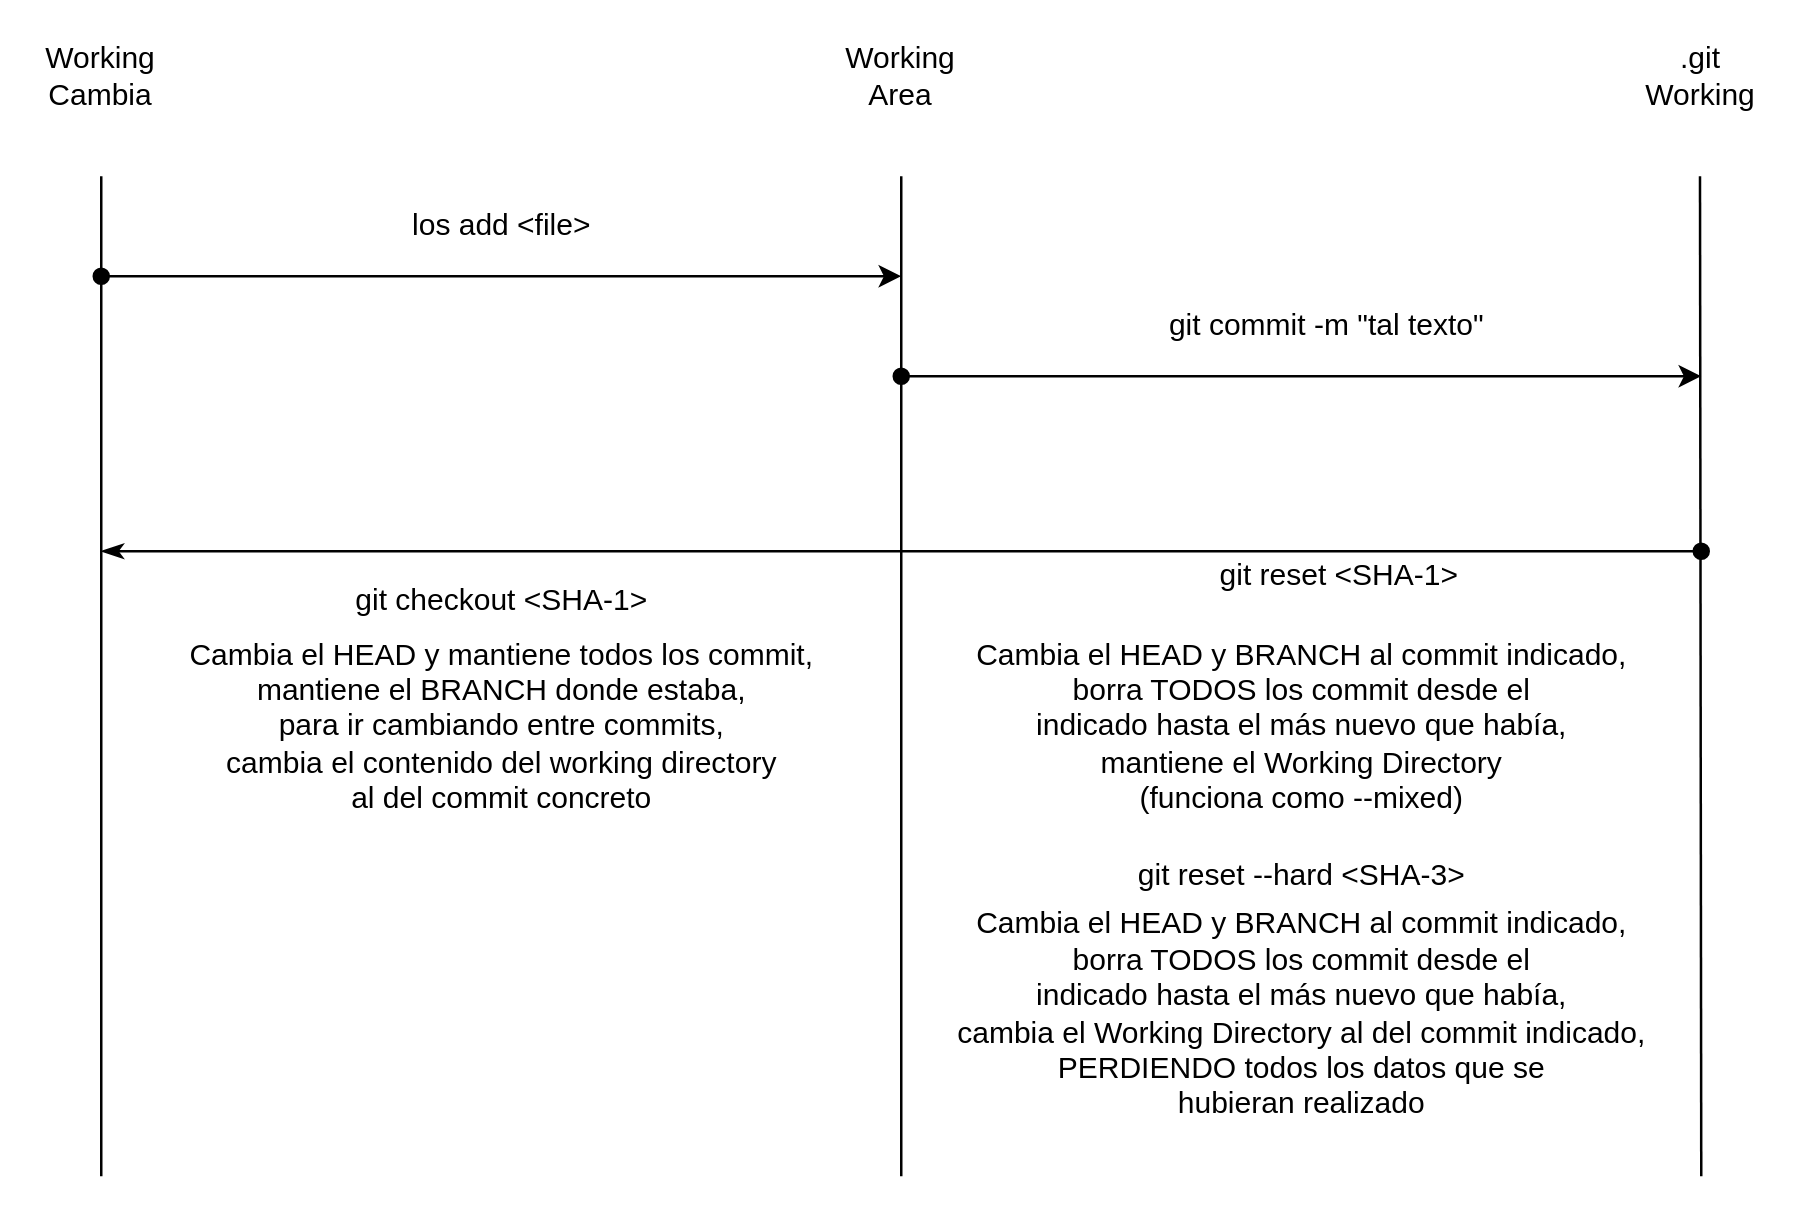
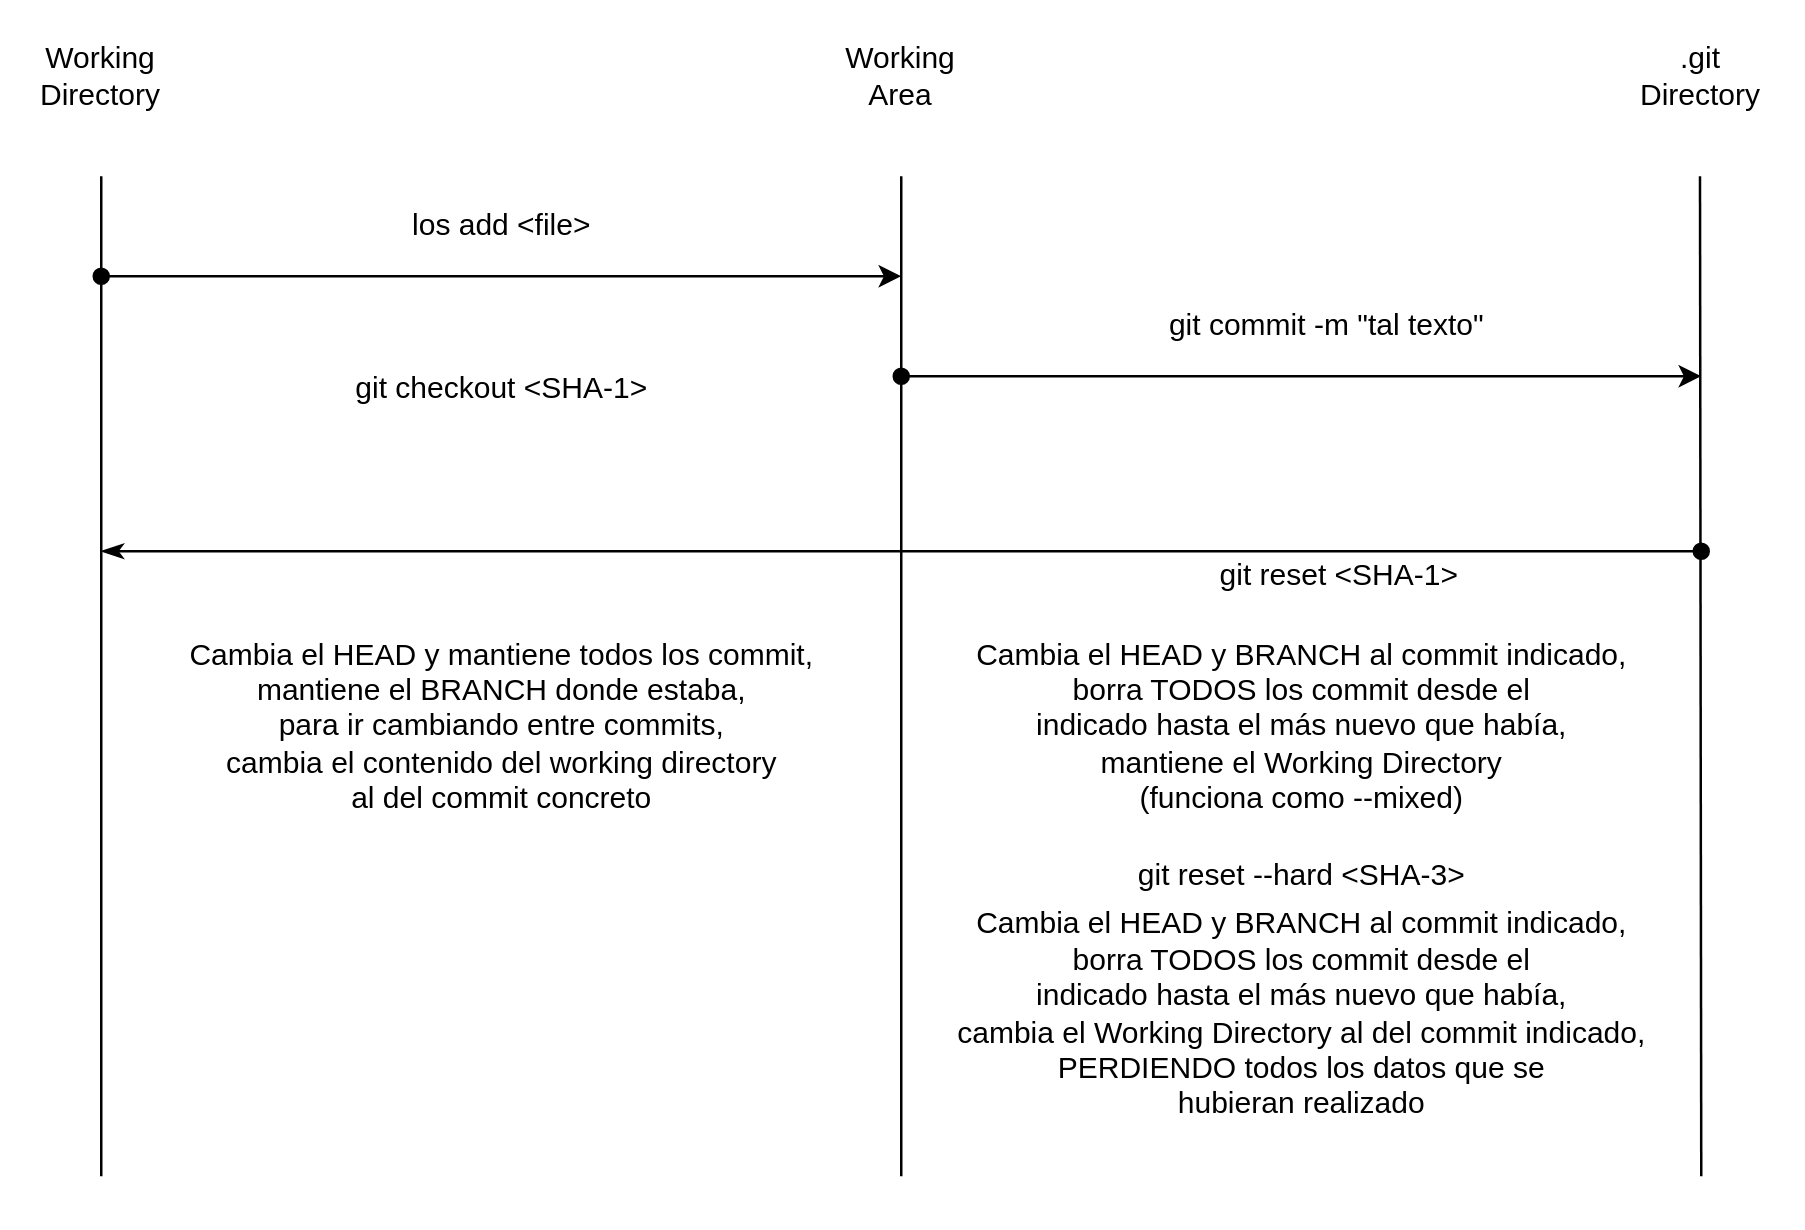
(101, 76) -> (101, 76)
(1701, 76) -> (1701, 76)
(501, 601) -> (501, 389)
